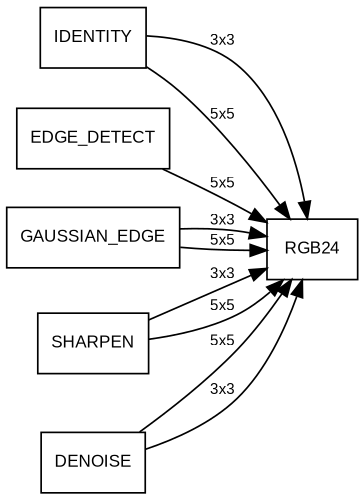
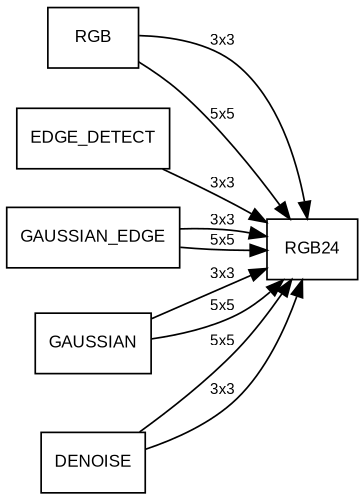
(93, 38) -> (93, 38)
(223, 184) -> (223, 184)
(93, 343) -> (93, 343)
